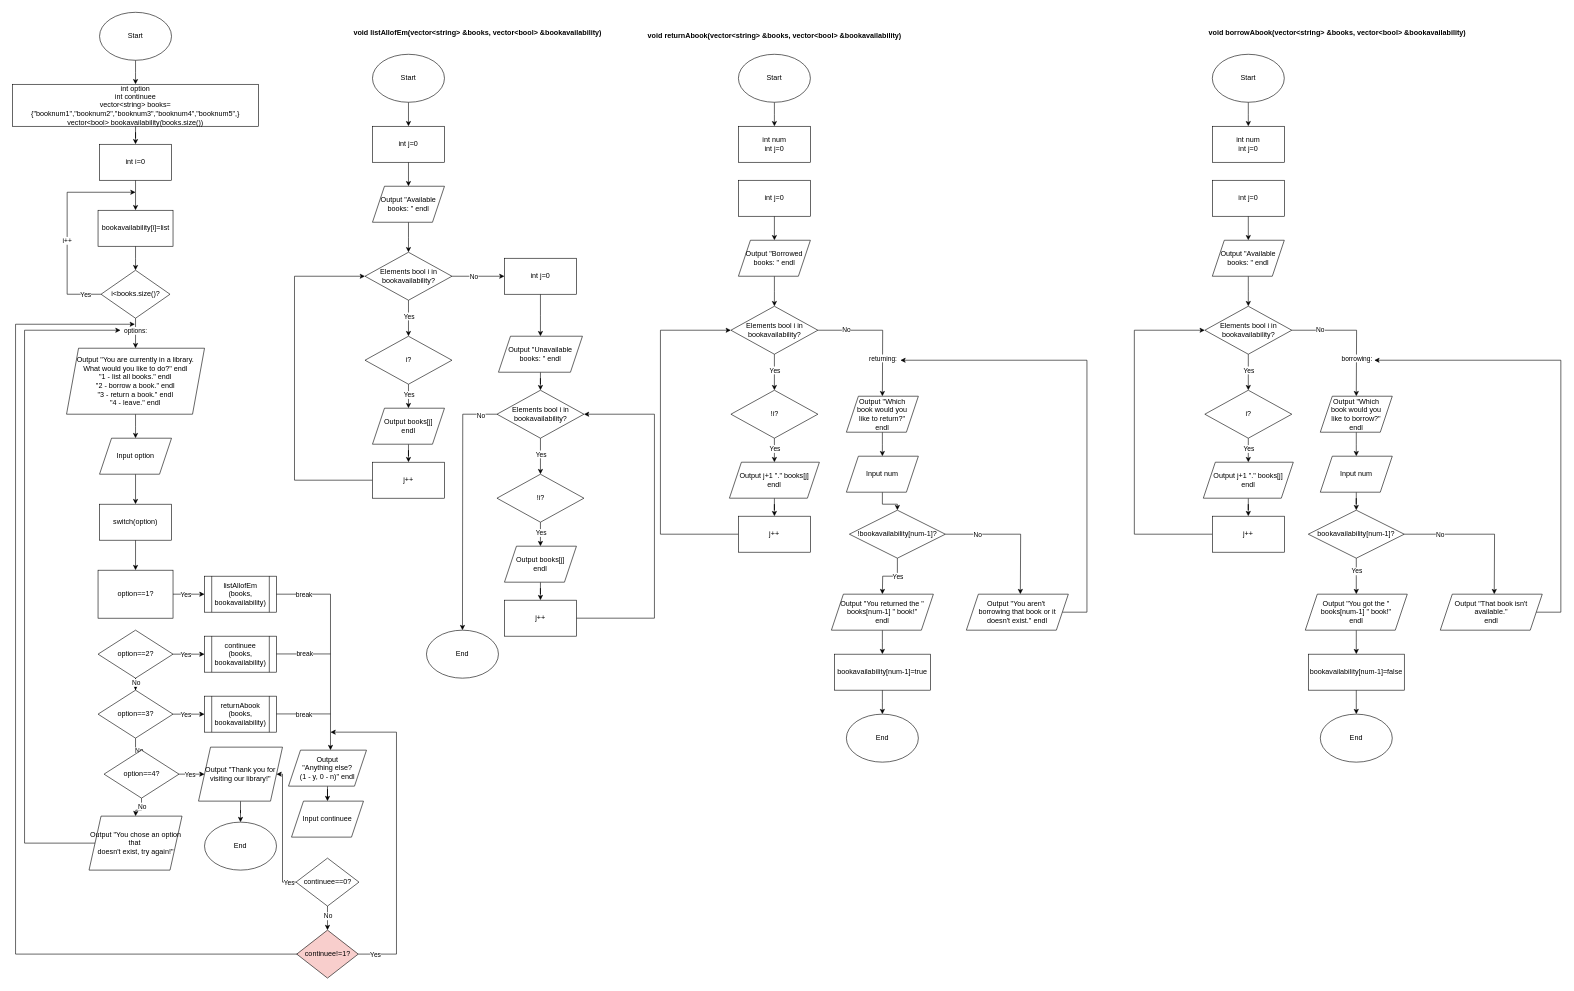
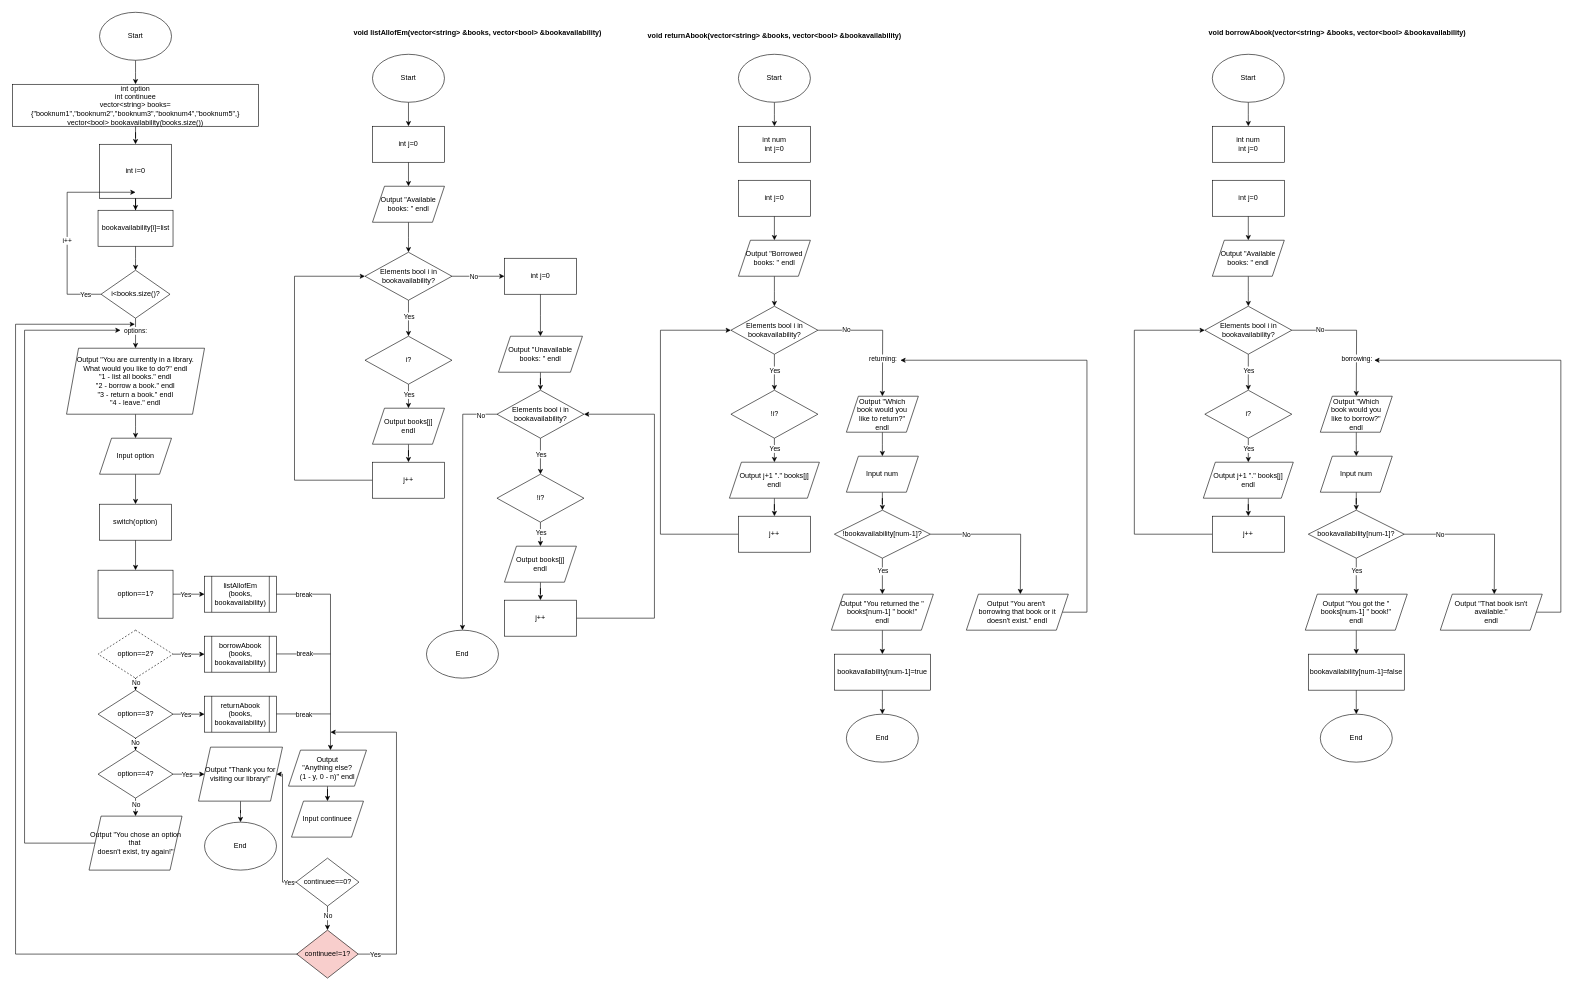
(135, 162) -> (135, 171)
(897, 534) -> (882, 534)
(135, 654) -> (135, 654)
(240, 654) -> (240, 654)
(141, 774) -> (135, 774)
